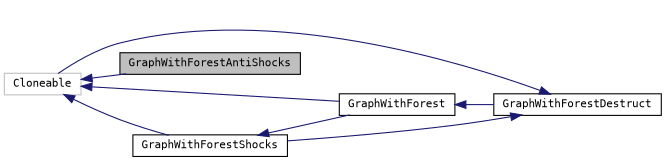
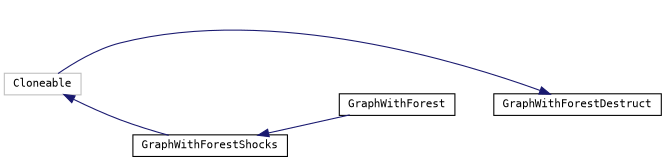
(210, 64) -> none
(216, 94) -> none
(480, 105) -> none
(399, 131) -> none
